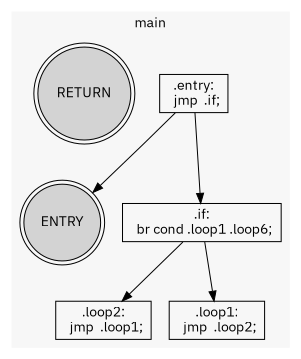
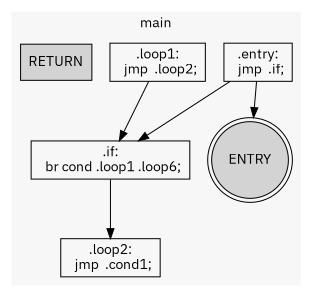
(84, 94) -> (56, 62)
(209, 266) -> (136, 107)
(103, 320) -> (110, 258)
